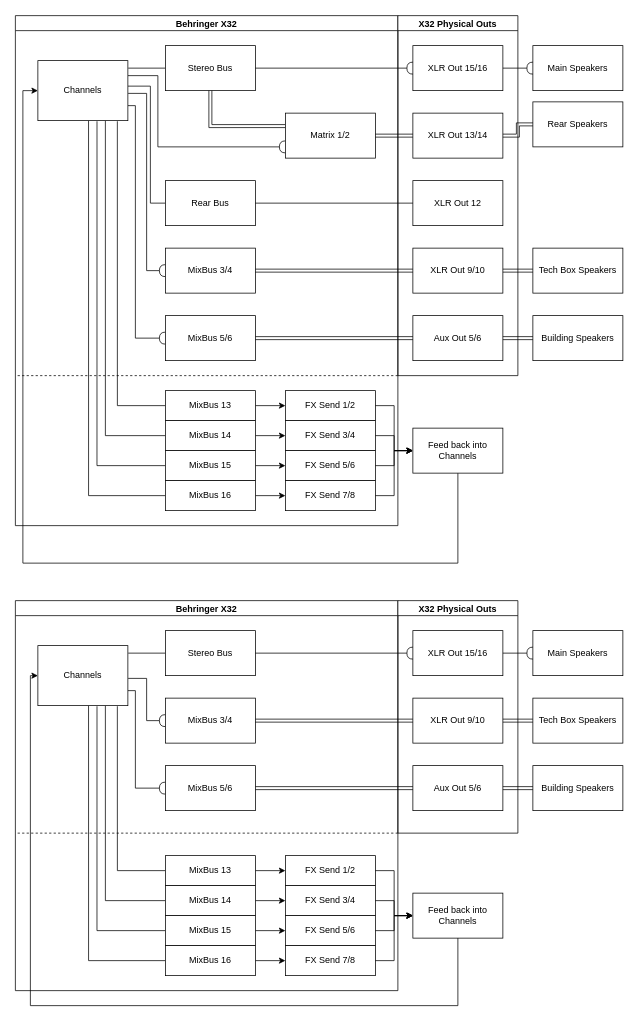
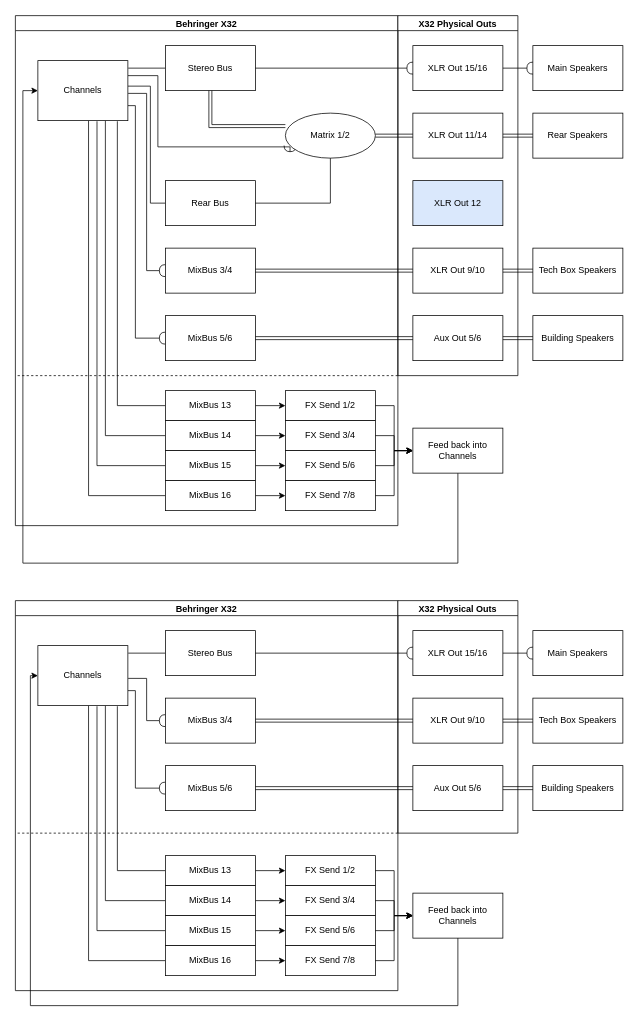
(578, 124) -> (578, 135)
(330, 135) -> (330, 135)
(458, 135) -> (458, 135)
(370, 203) -> (330, 182)
(458, 203) -> (458, 203)
